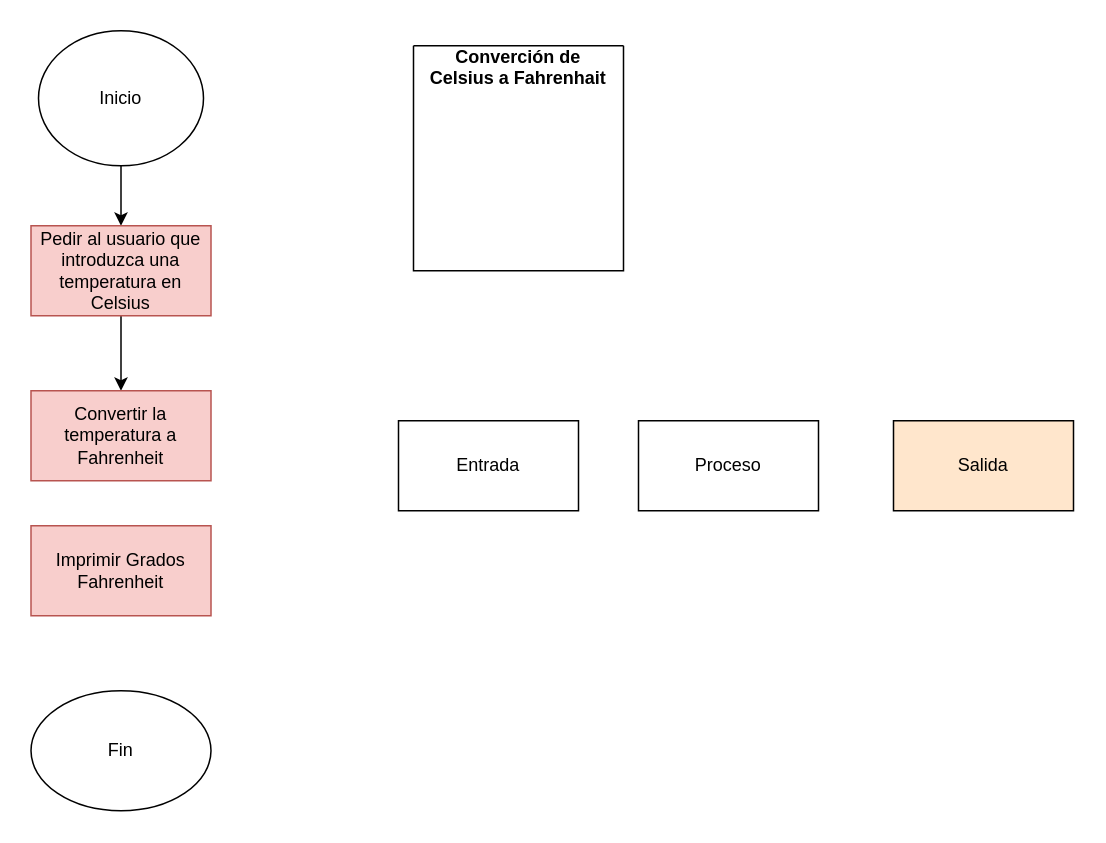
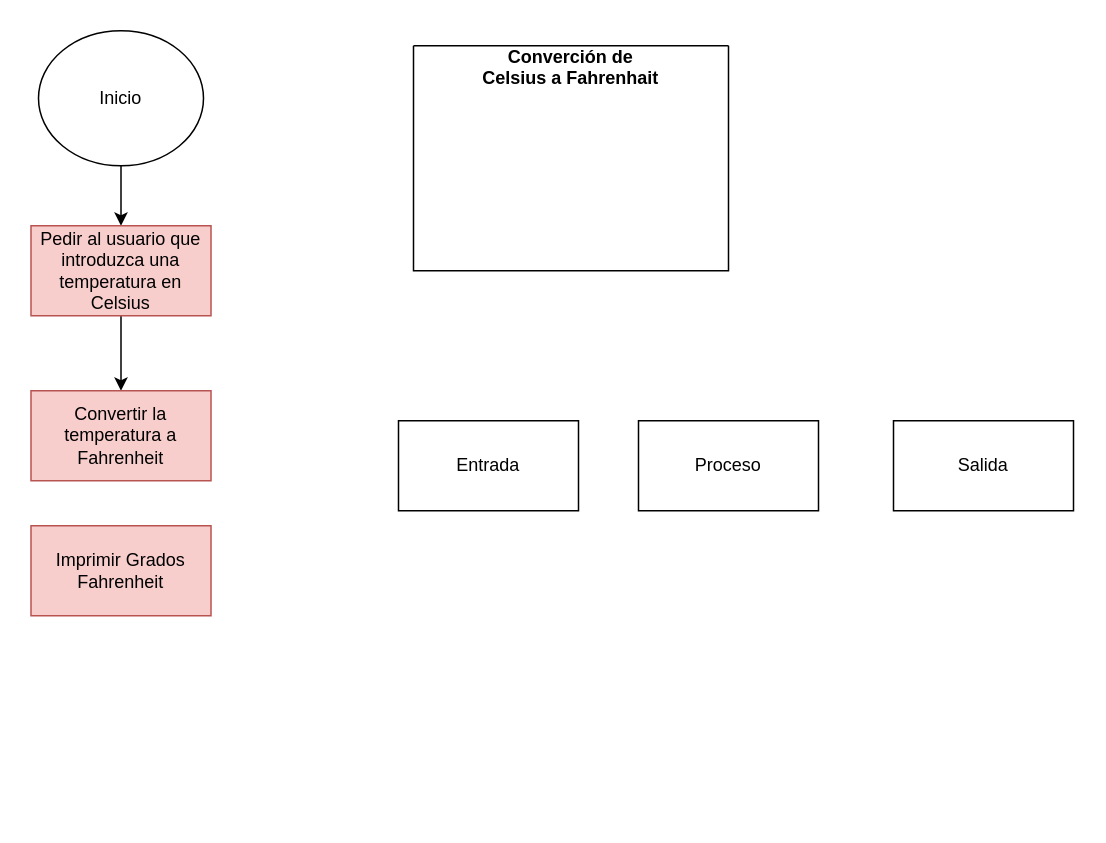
(518, 158) -> (571, 158)
(983, 466) -> (983, 466)
(121, 751) -> none
